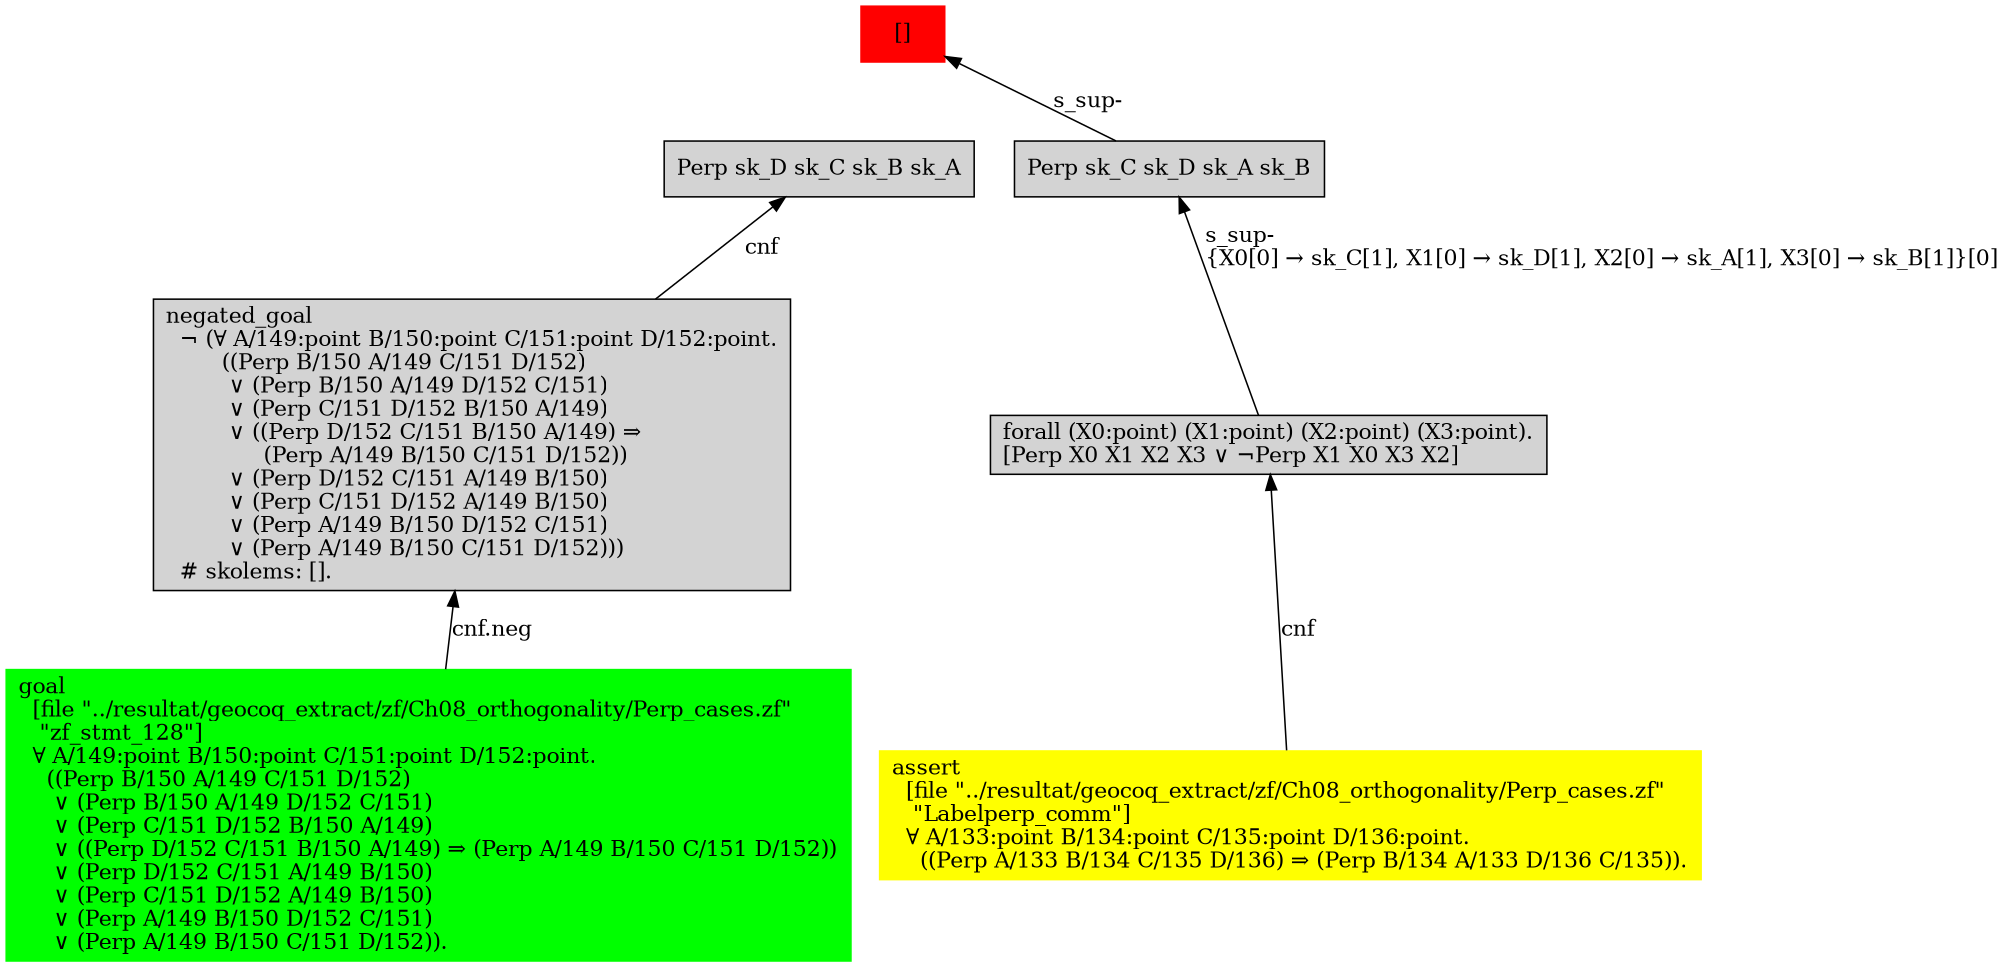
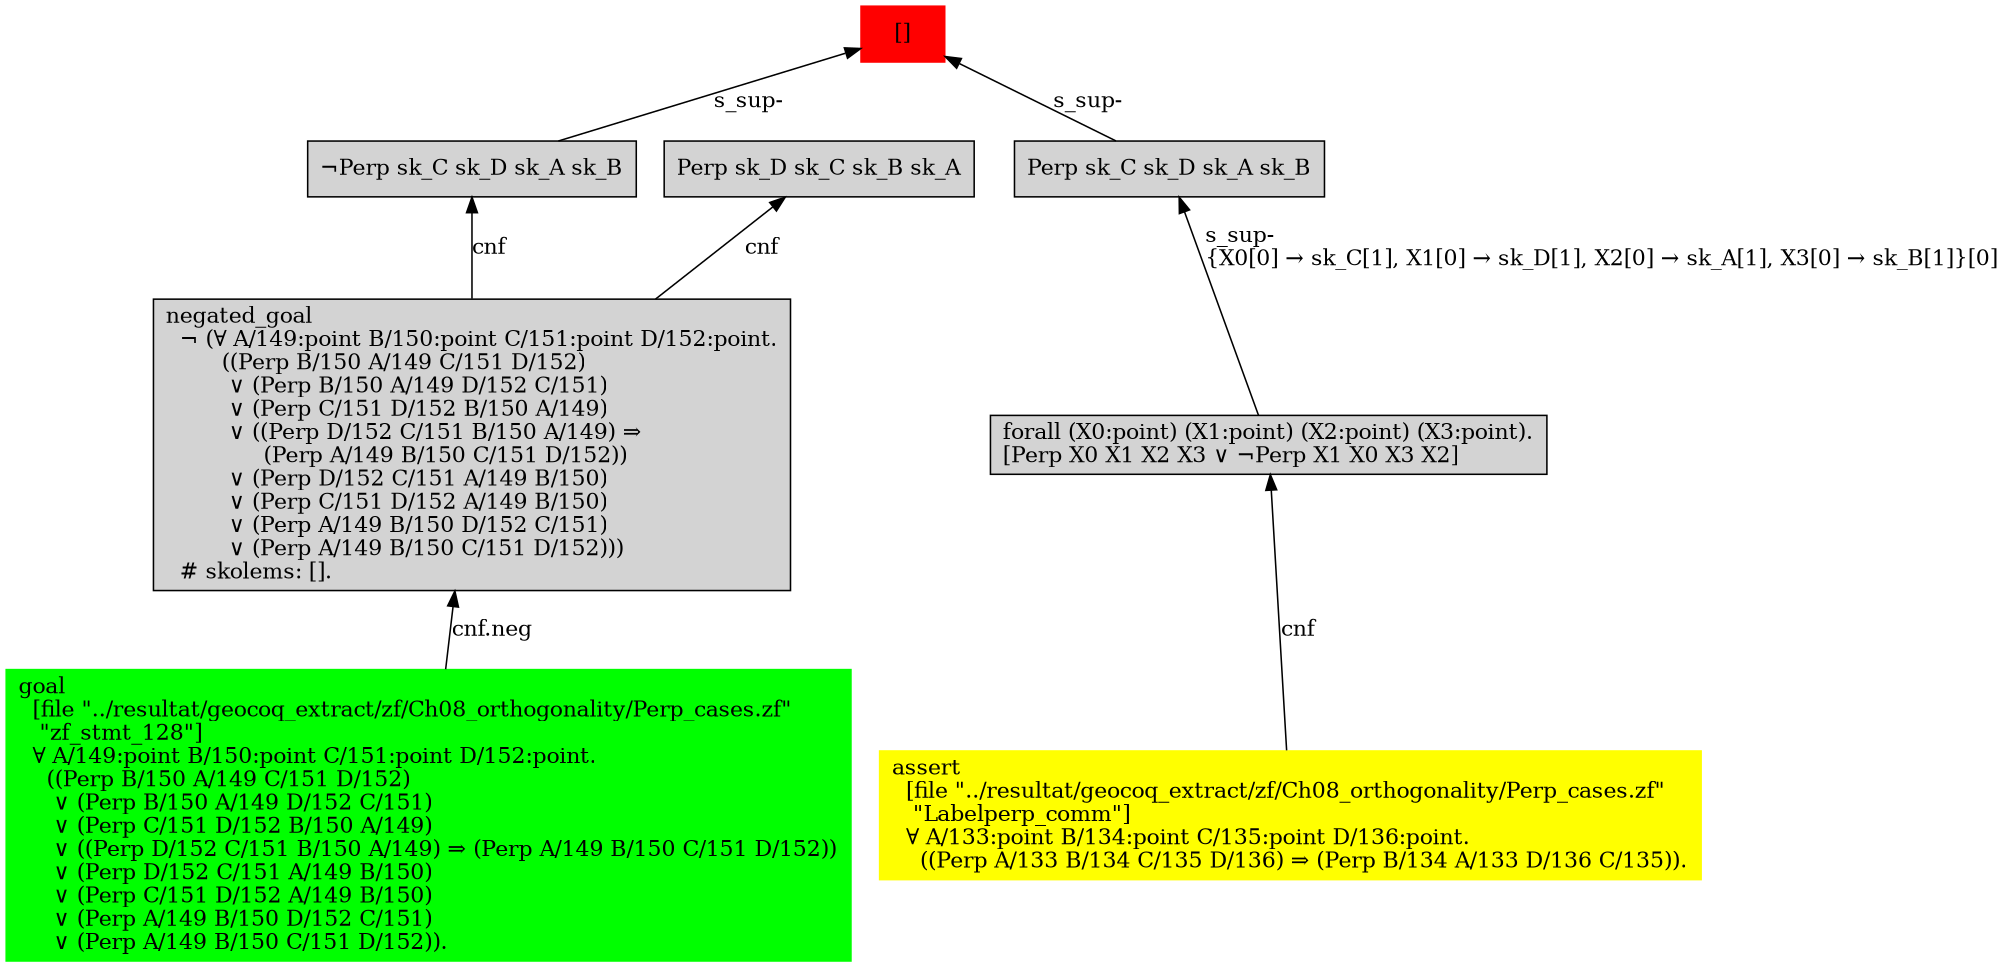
none -> (472, 169)
